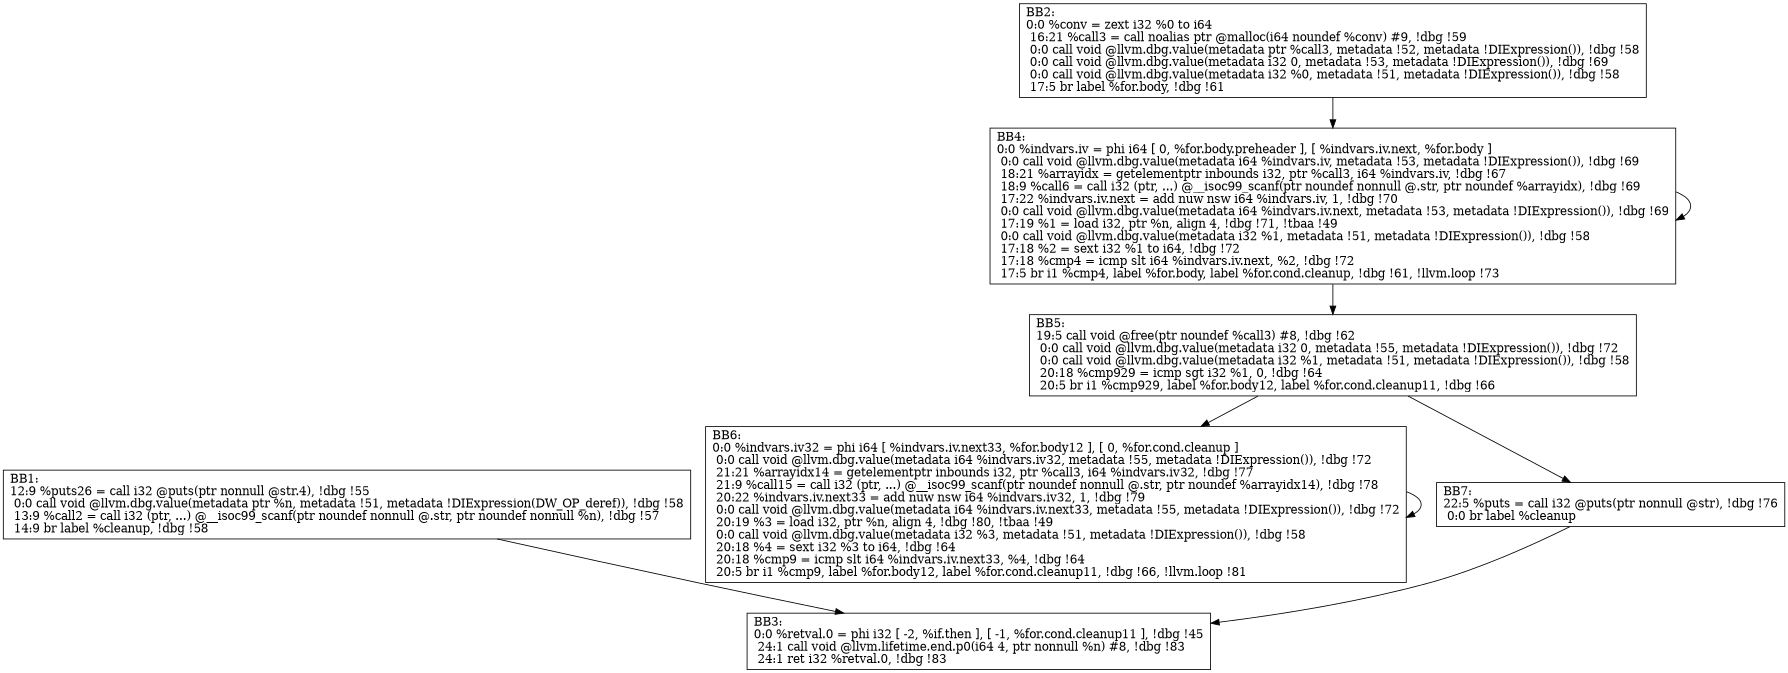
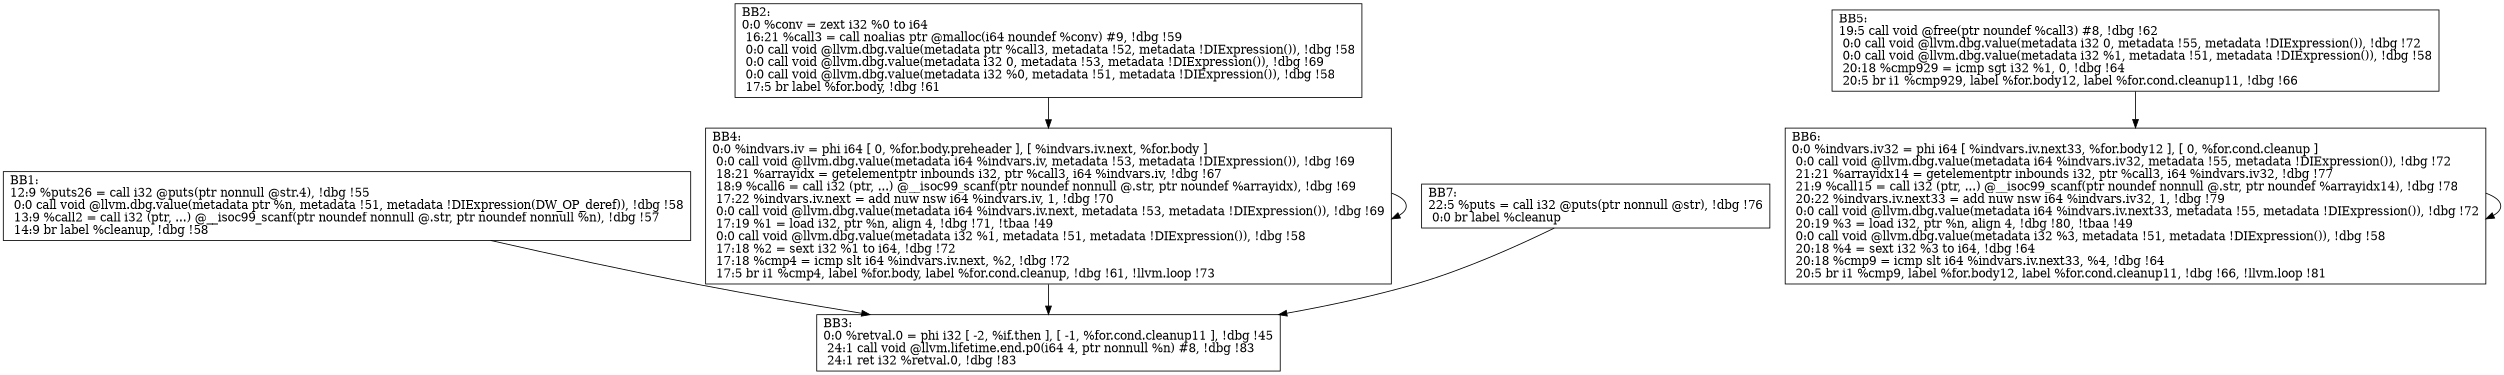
(1333, 295) -> (1048, 295)
(1486, 437) -> none
